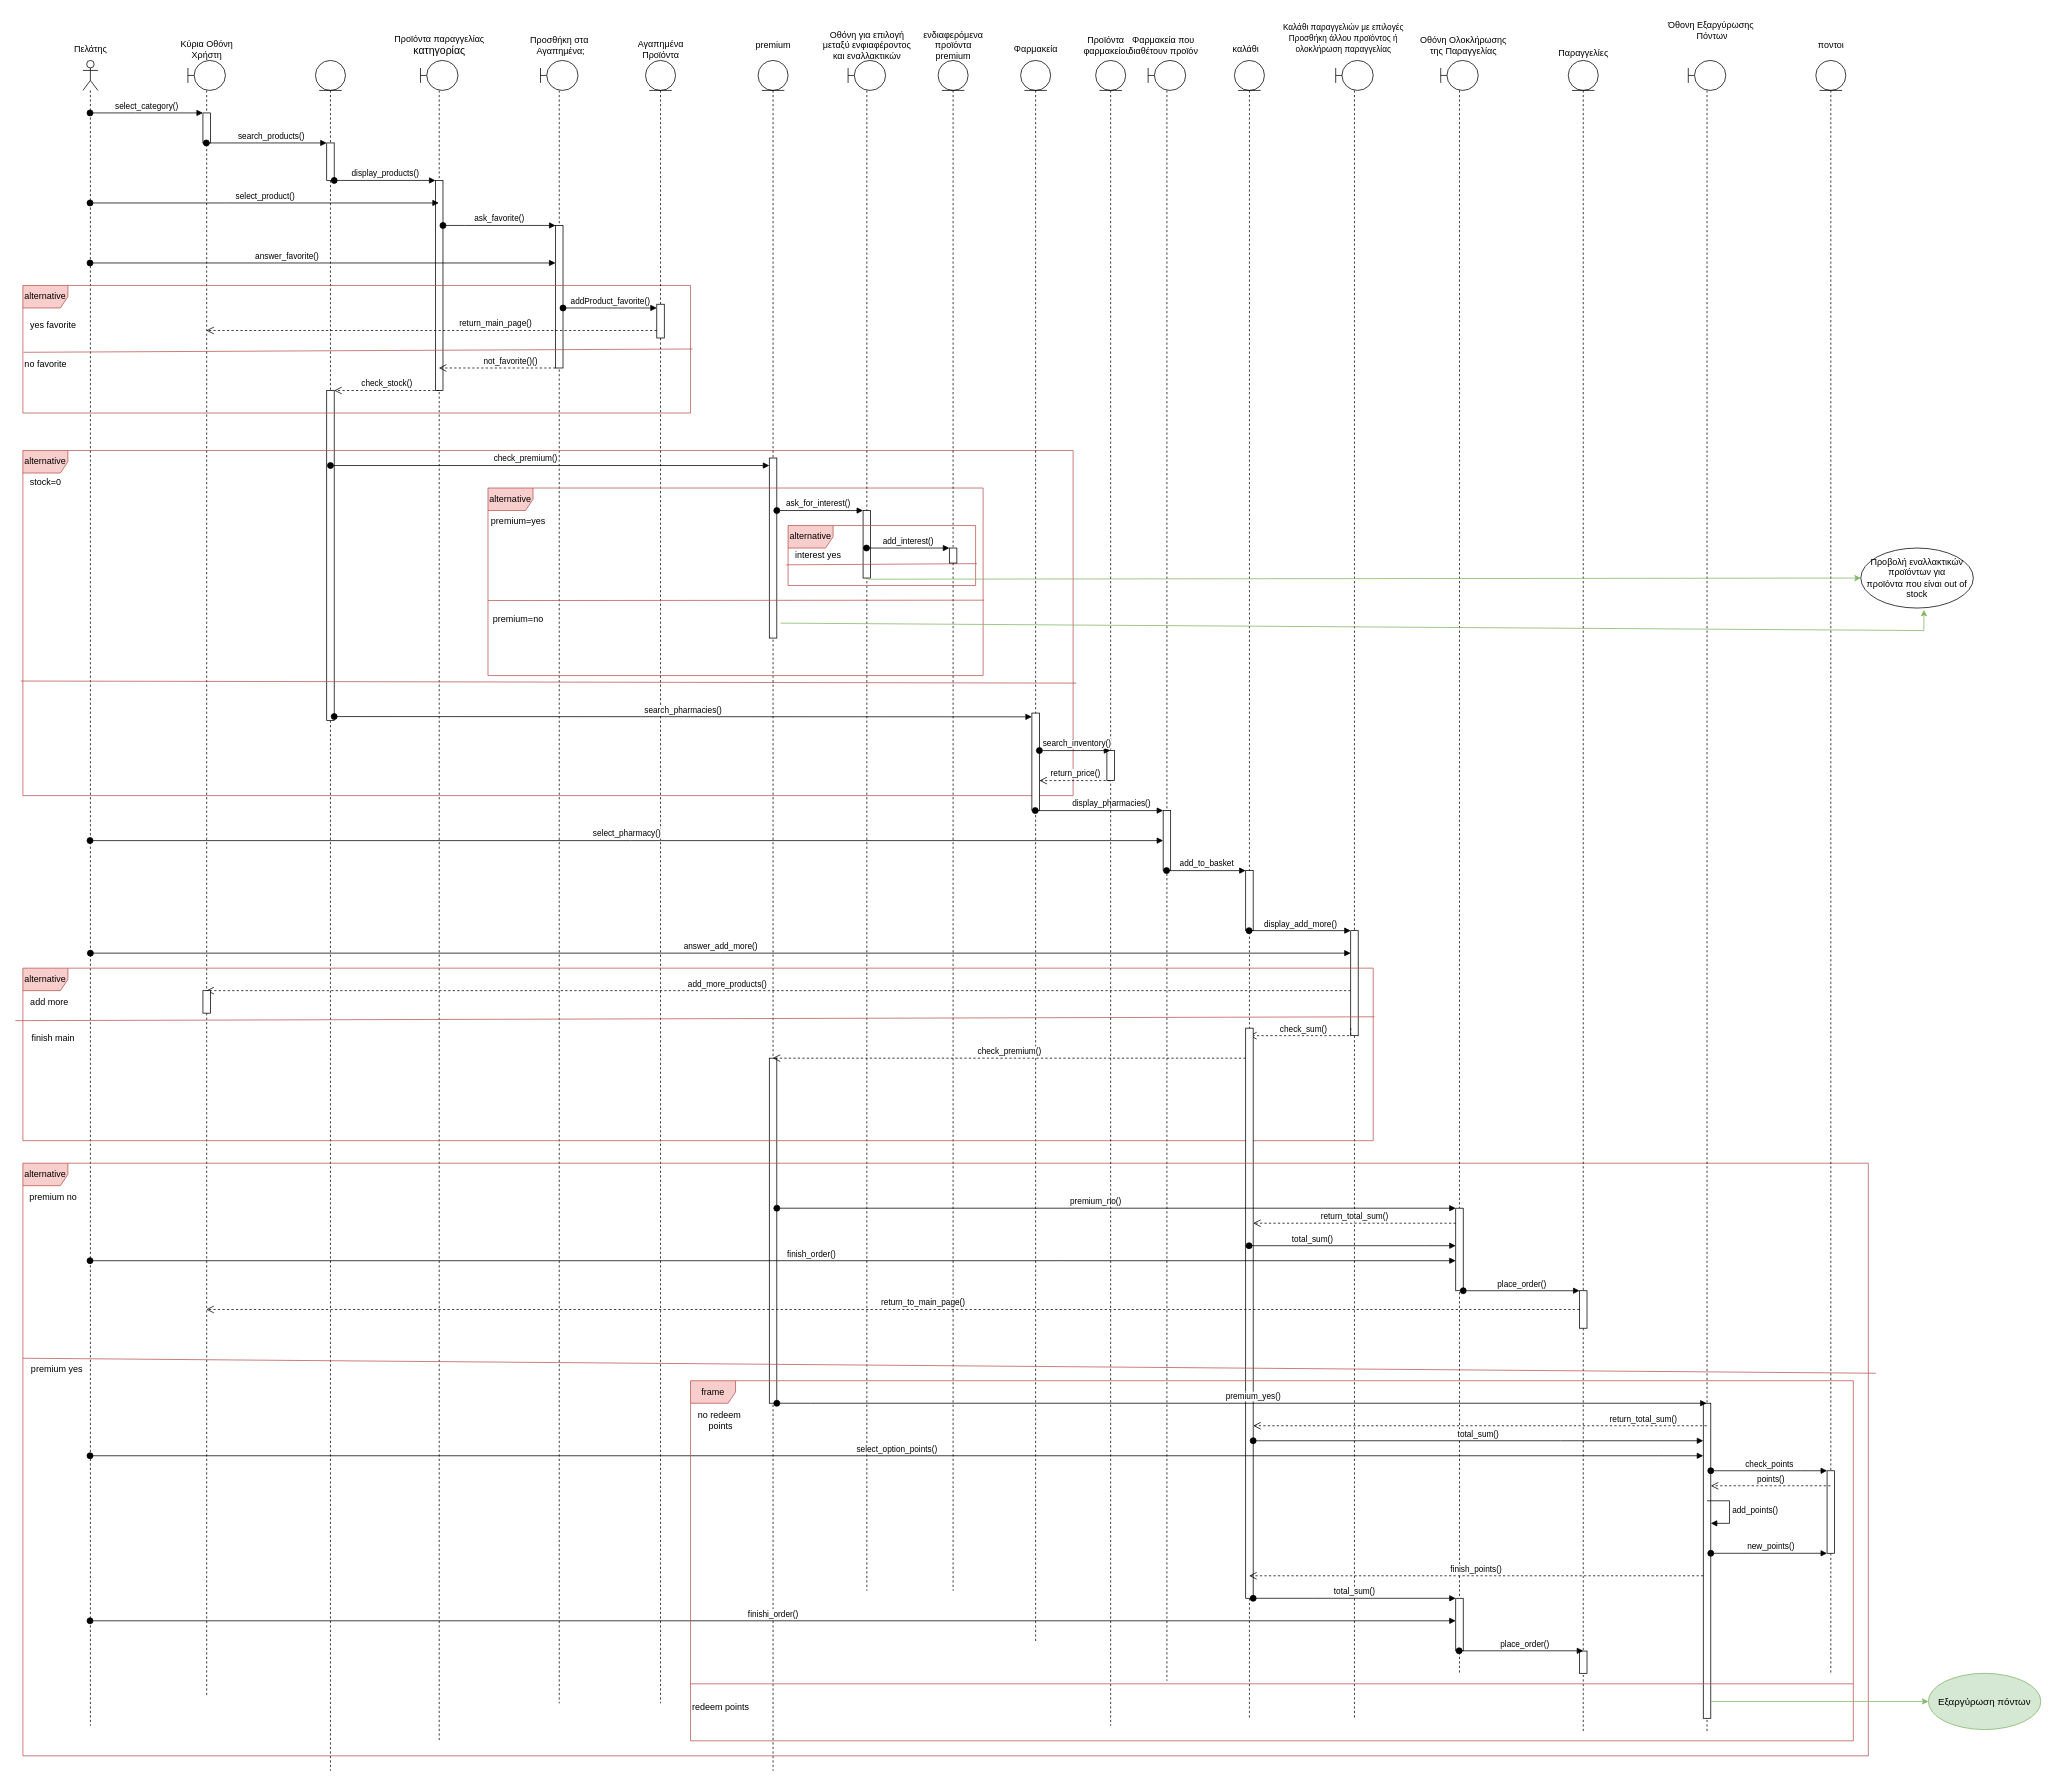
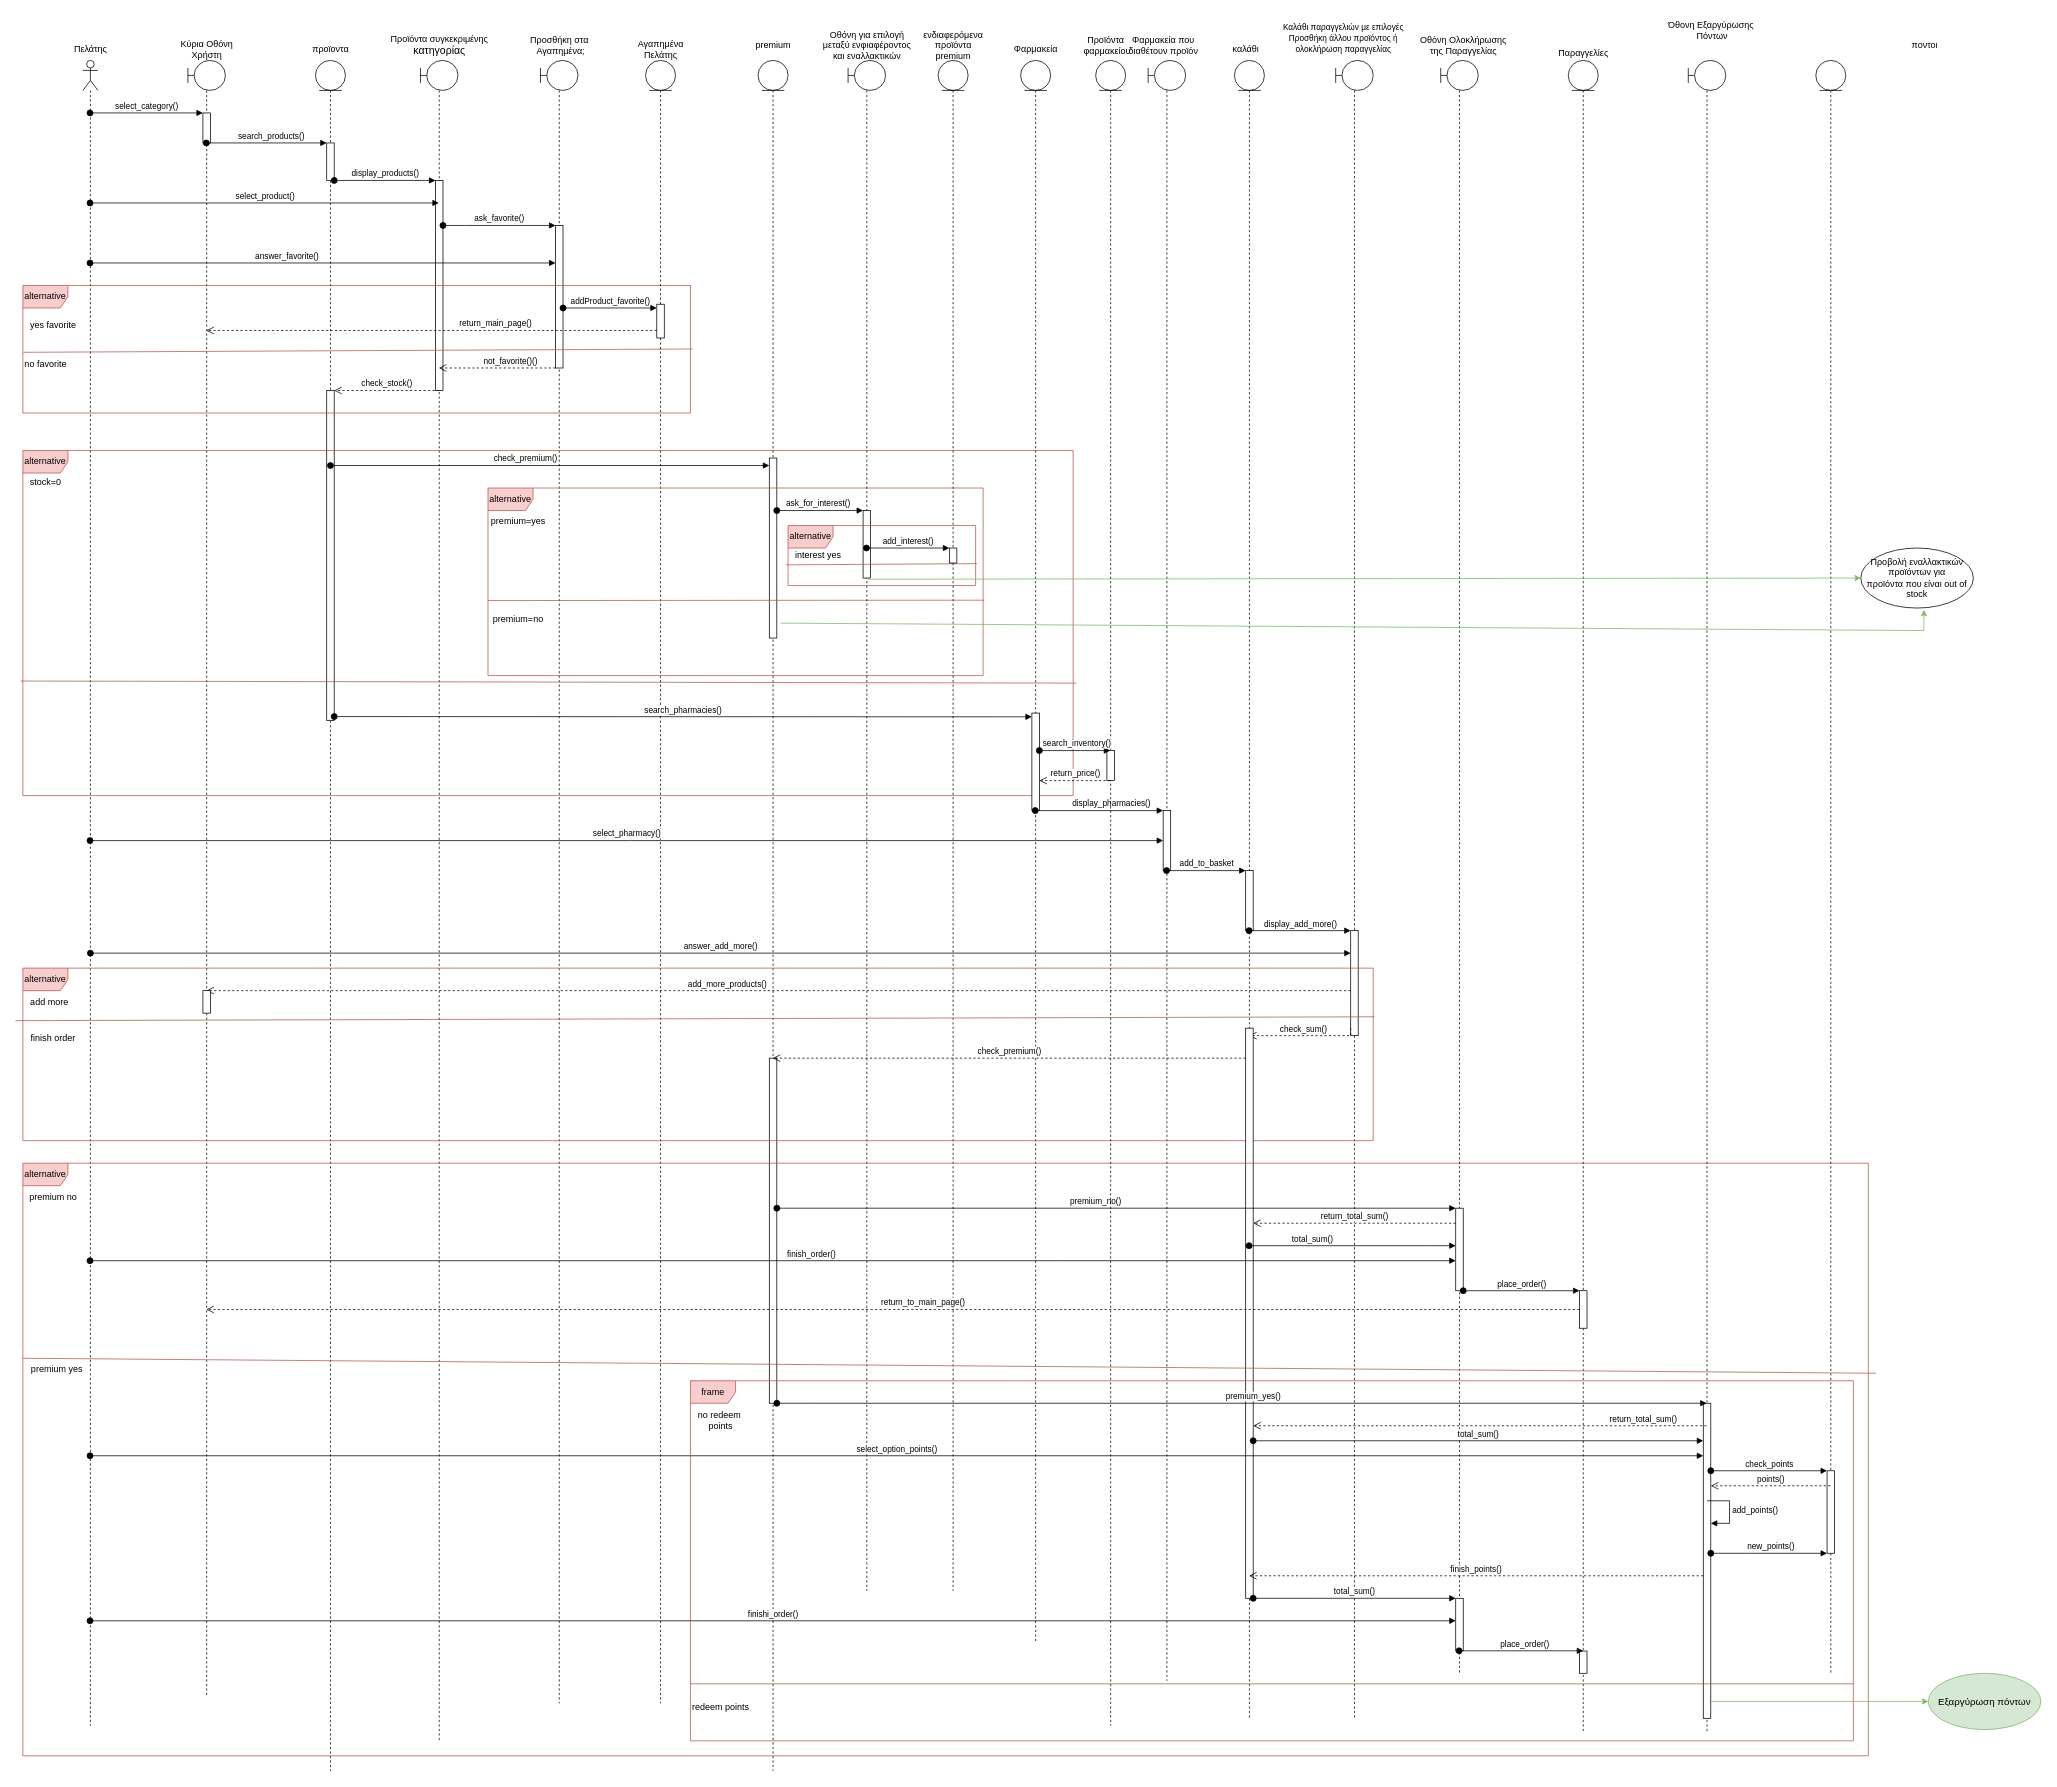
(440, 45) -> (440, 45)
(1830, 45) -> (1924, 45)
none -> (330, 49)
(661, 49) -> (661, 49)
(53, 1038) -> (53, 1038)
